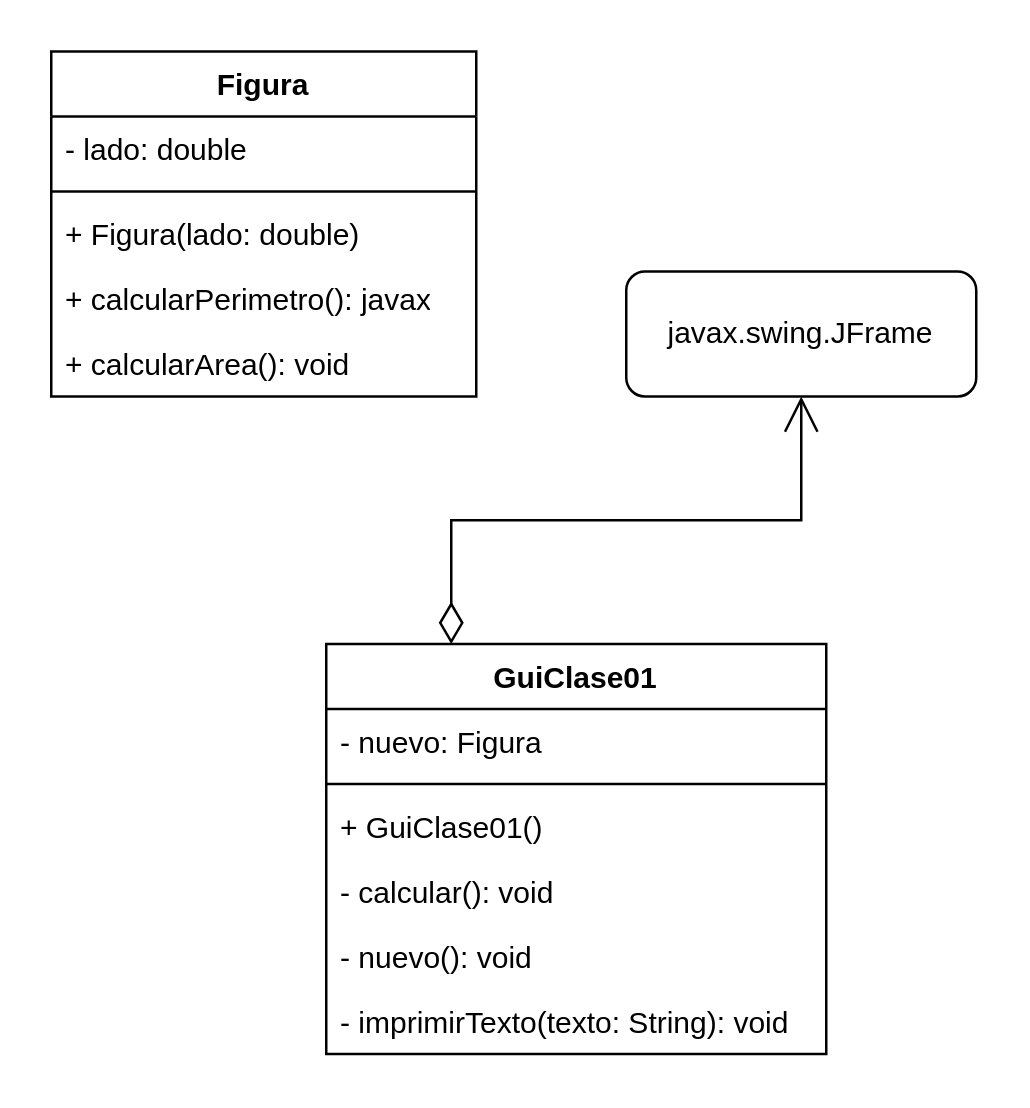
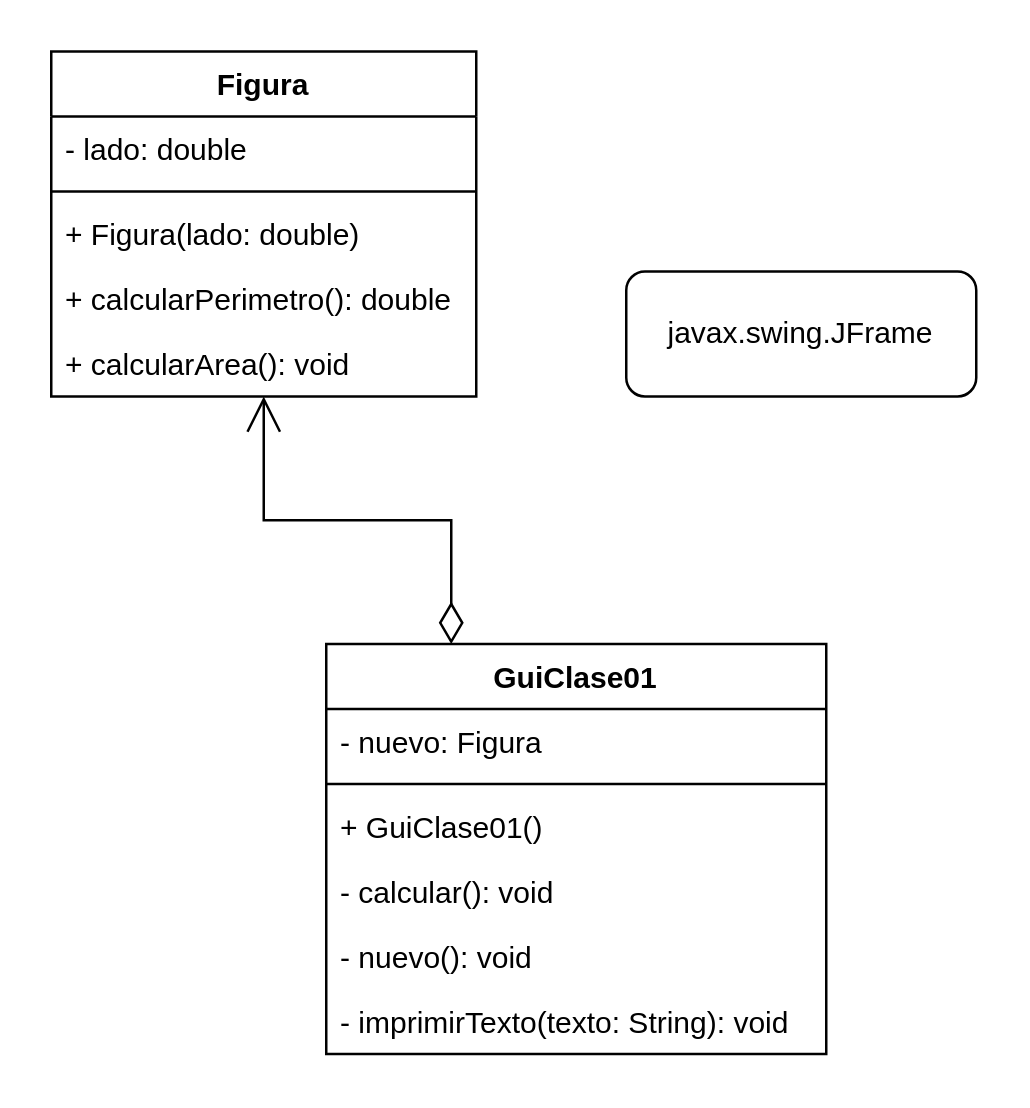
(266, 320) -> (266, 320)
(683, 520) -> (300, 520)
